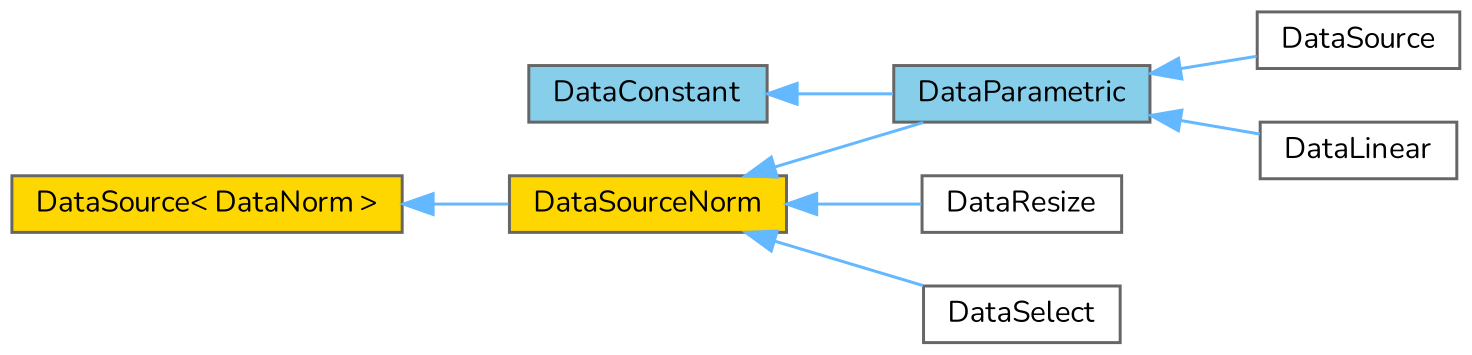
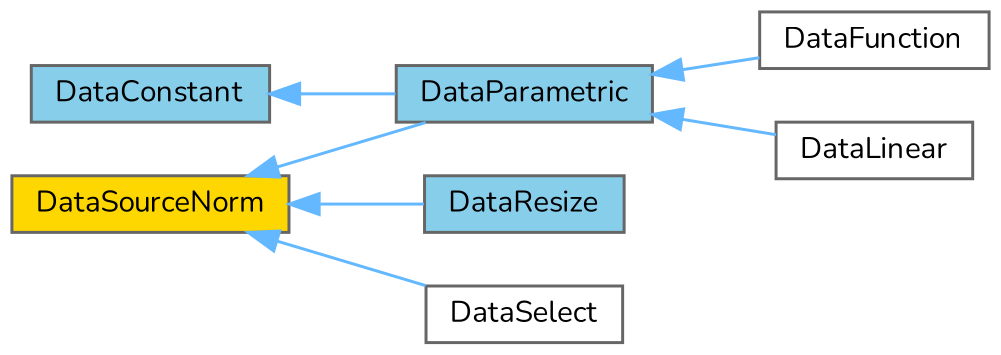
(1358, 40) -> (874, 40)
(207, 204) -> none
(1022, 204) -> (524, 204)
